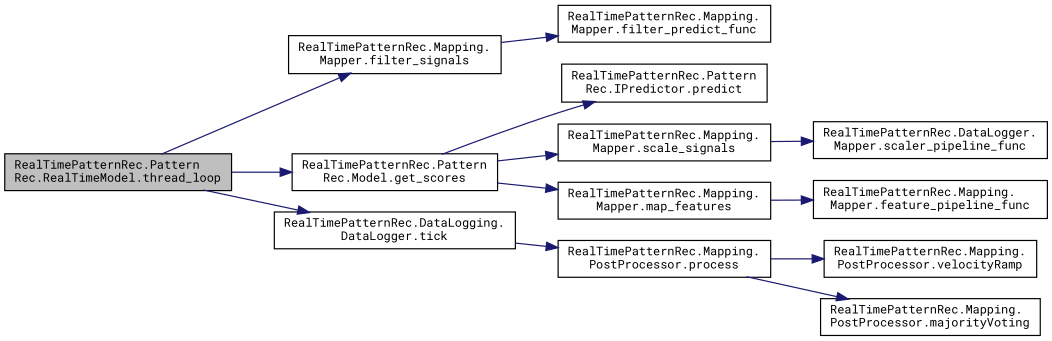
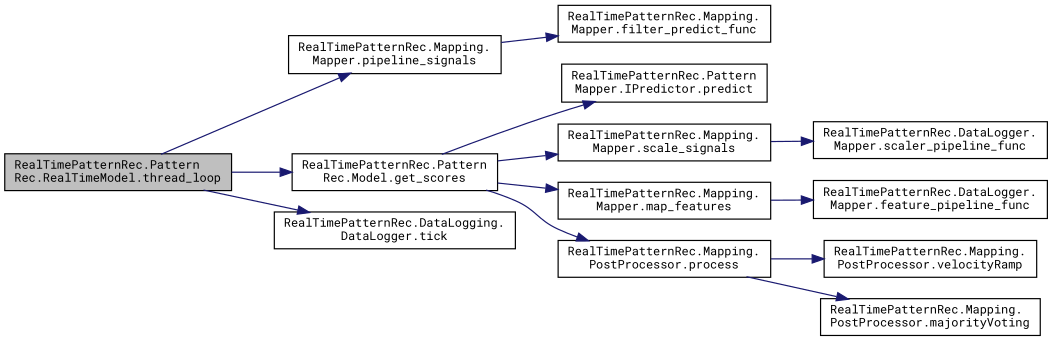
(395, 55) -> (395, 55)
(664, 83) -> (664, 83)
(930, 200) -> (930, 200)
(531, 245) -> (533, 211)
